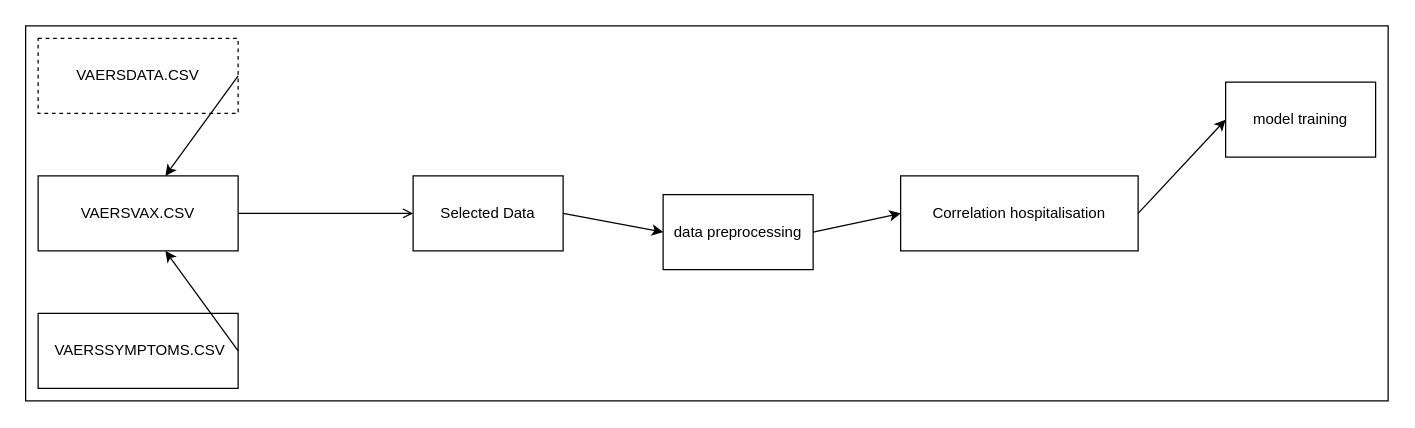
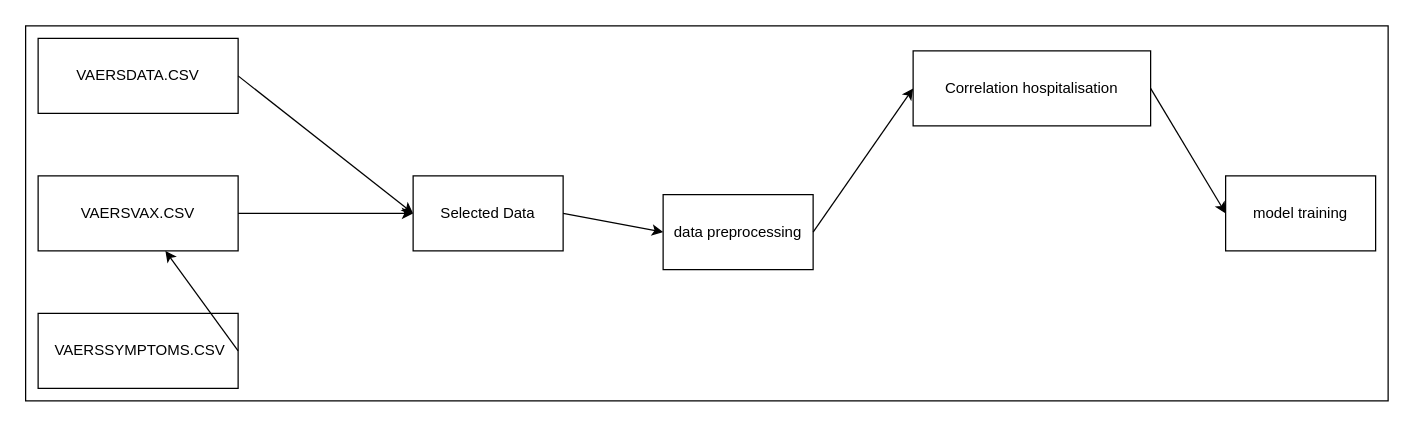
(138, 76) -> (138, 76)
(1301, 119) -> (1301, 213)
(204, 122) -> (322, 142)
(405, 213) -> (403, 213)
(1019, 213) -> (1032, 88)
